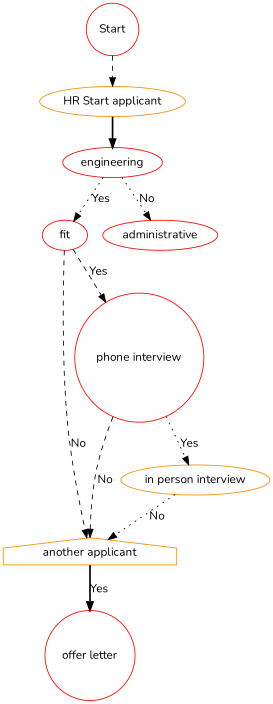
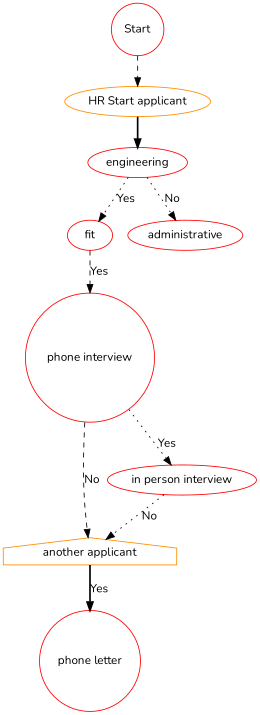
(65, 391) -> none
(195, 480) -> (182, 480)
(90, 656) -> (90, 661)
